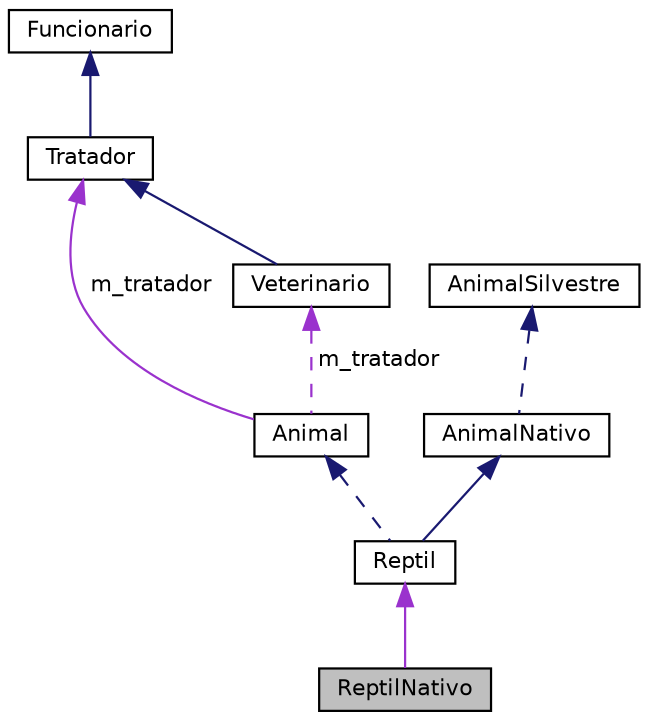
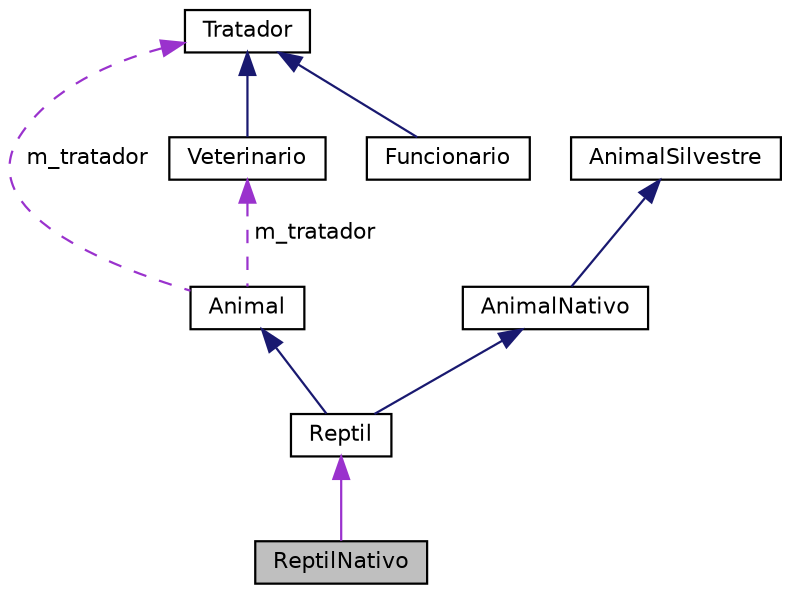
(90, 106) -> (358, 101)
(115, 346) -> (13, 180)
(524, 372) -> (608, 242)
(365, 508) -> (301, 381)
